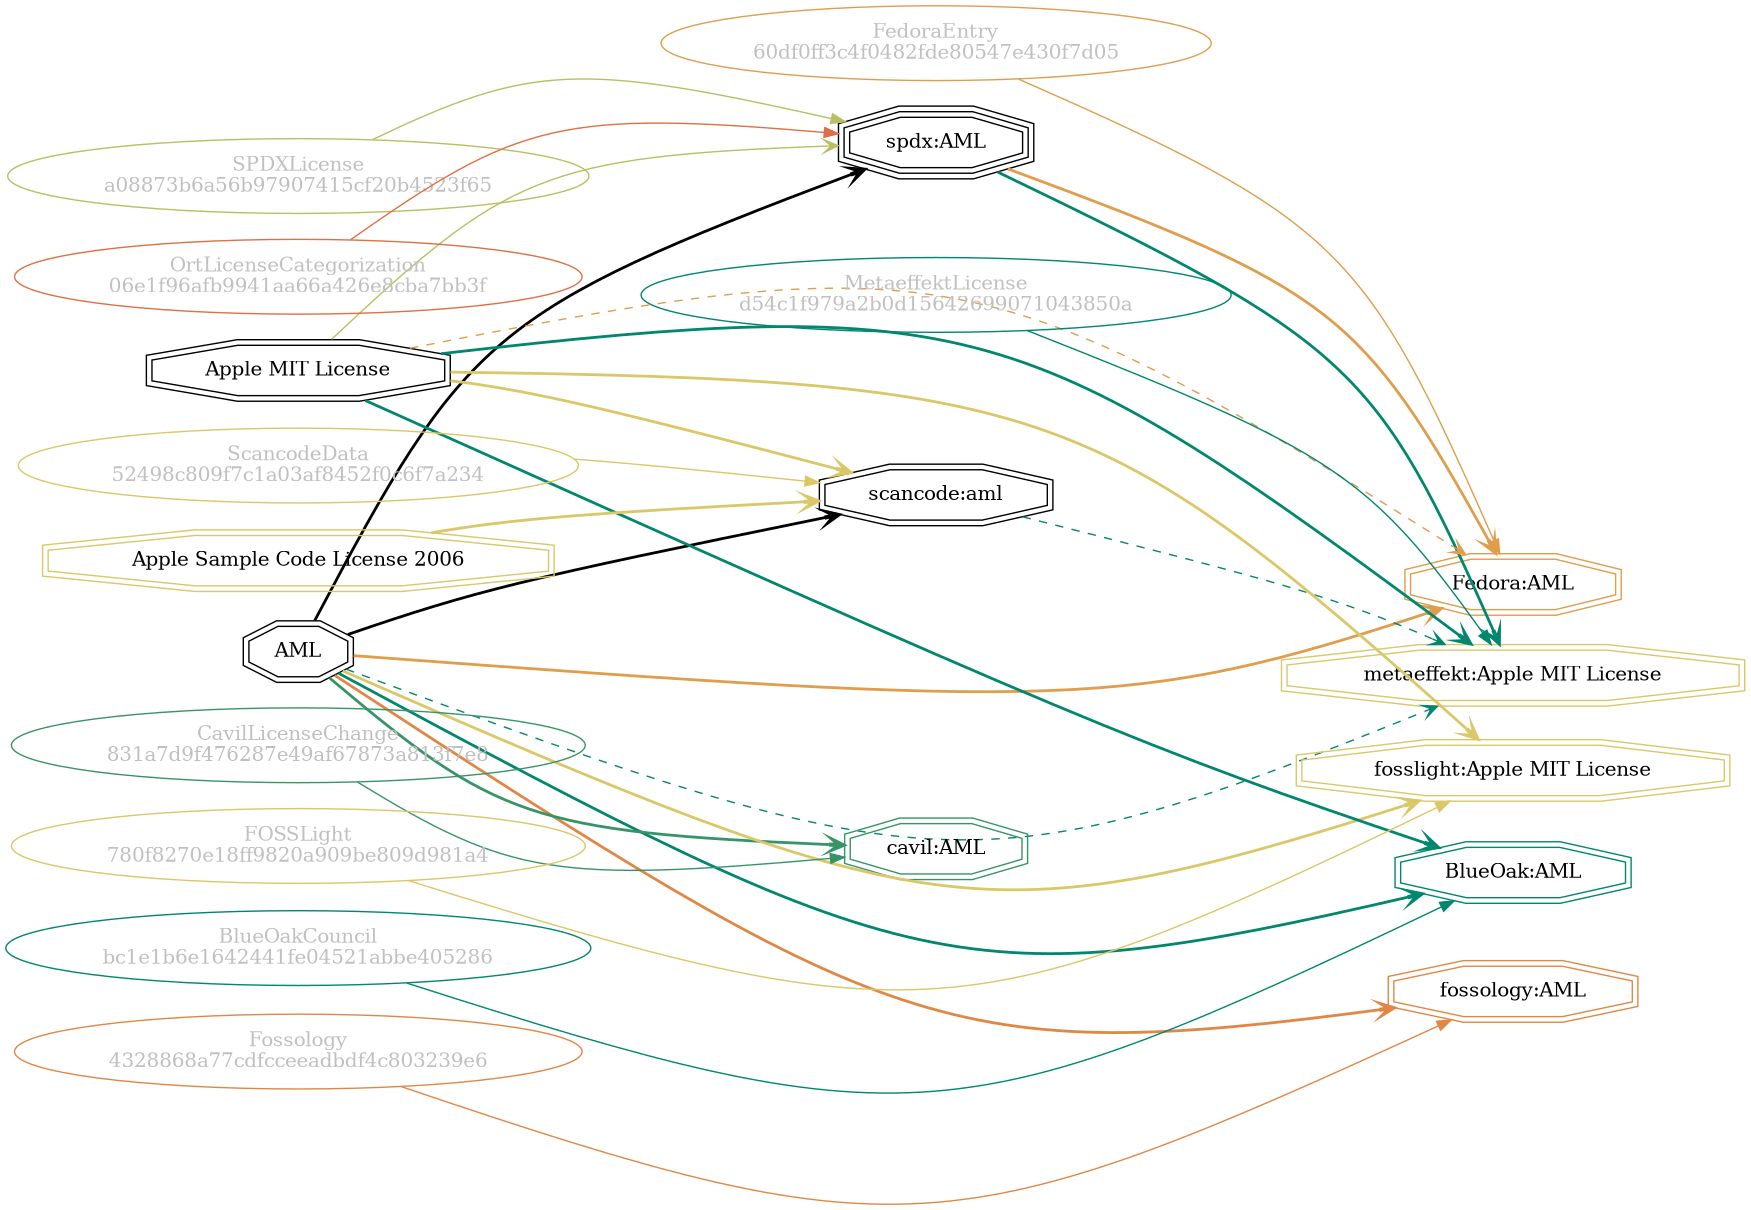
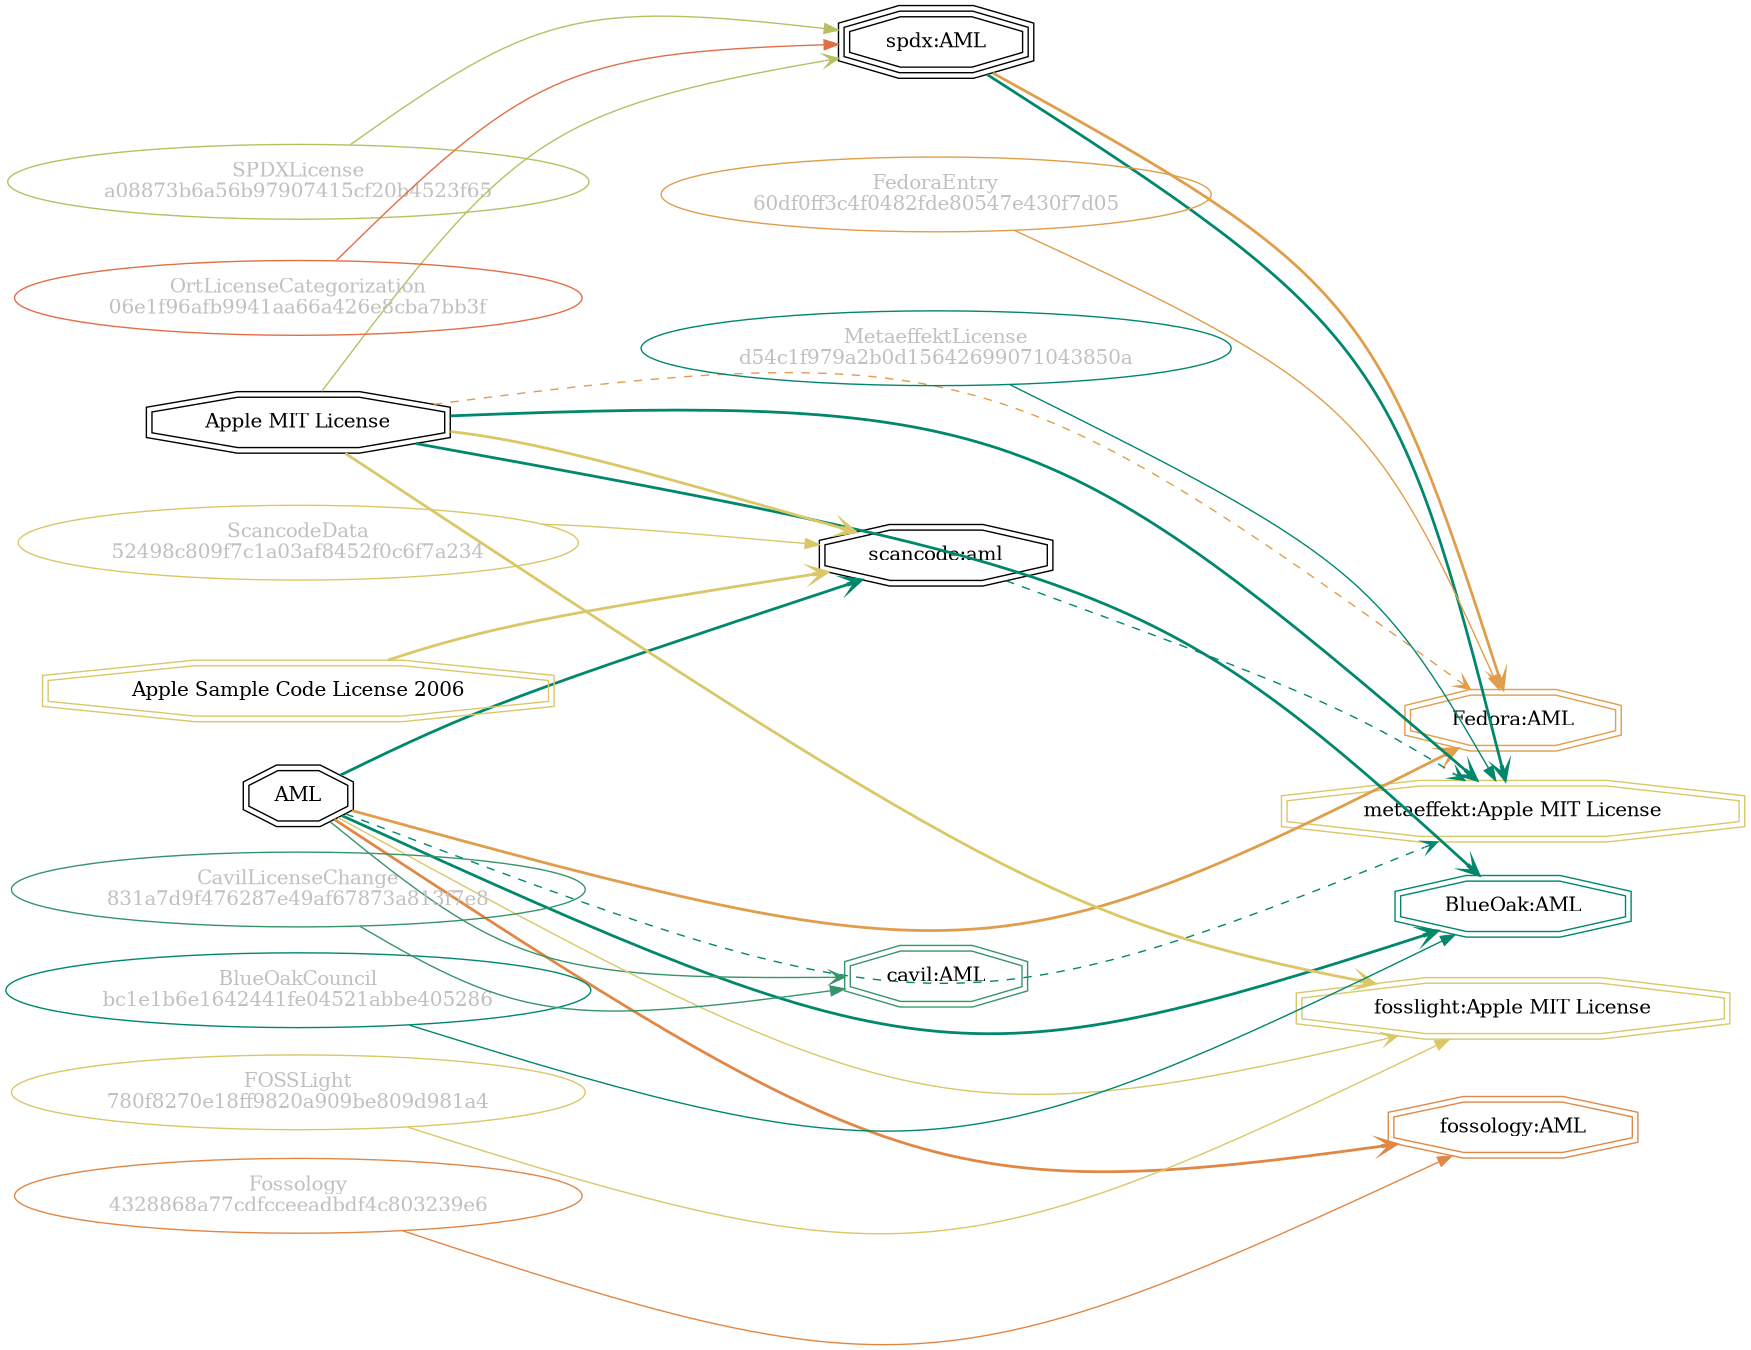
(553, 307) -> none
(585, 568) -> (591, 671)
(586, 824) -> (574, 963)
(862, 869) -> (837, 1060)
